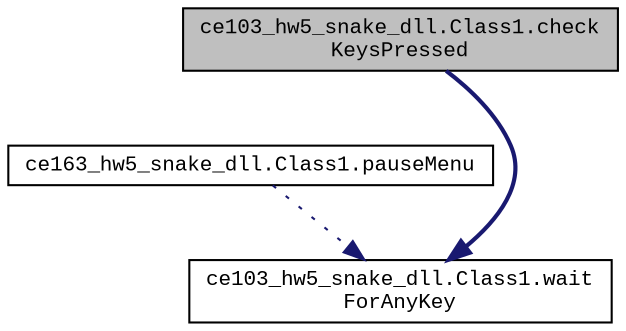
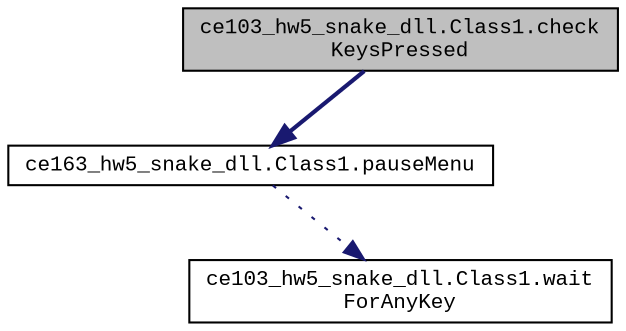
(513, 155) -> (327, 101)
